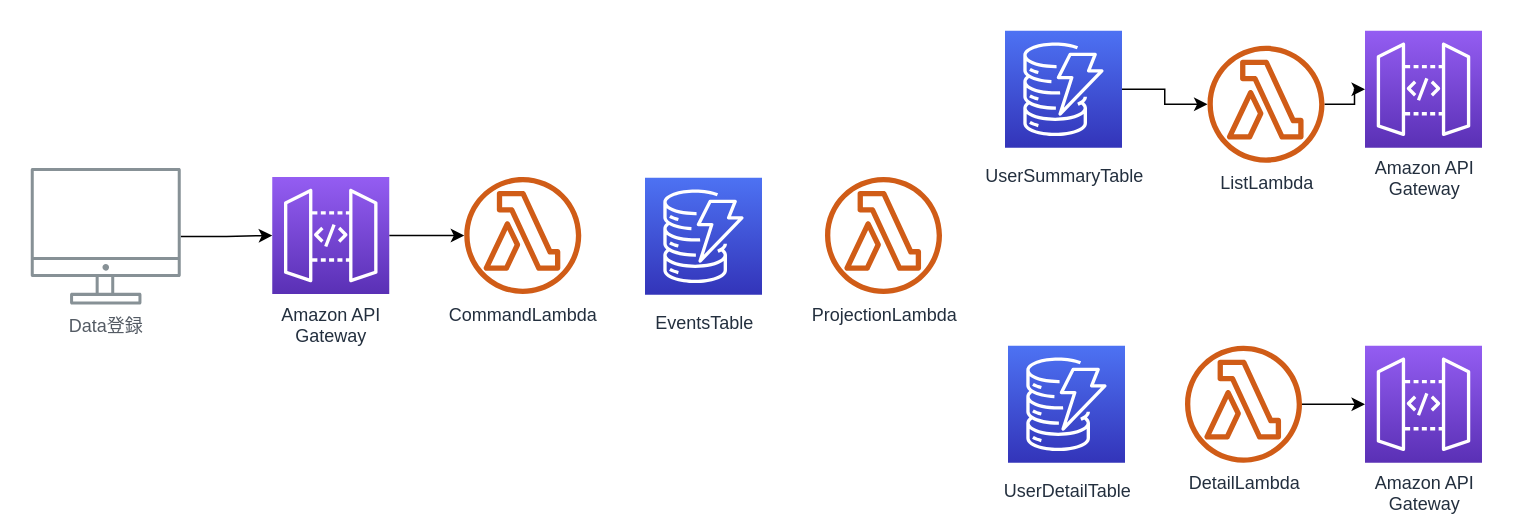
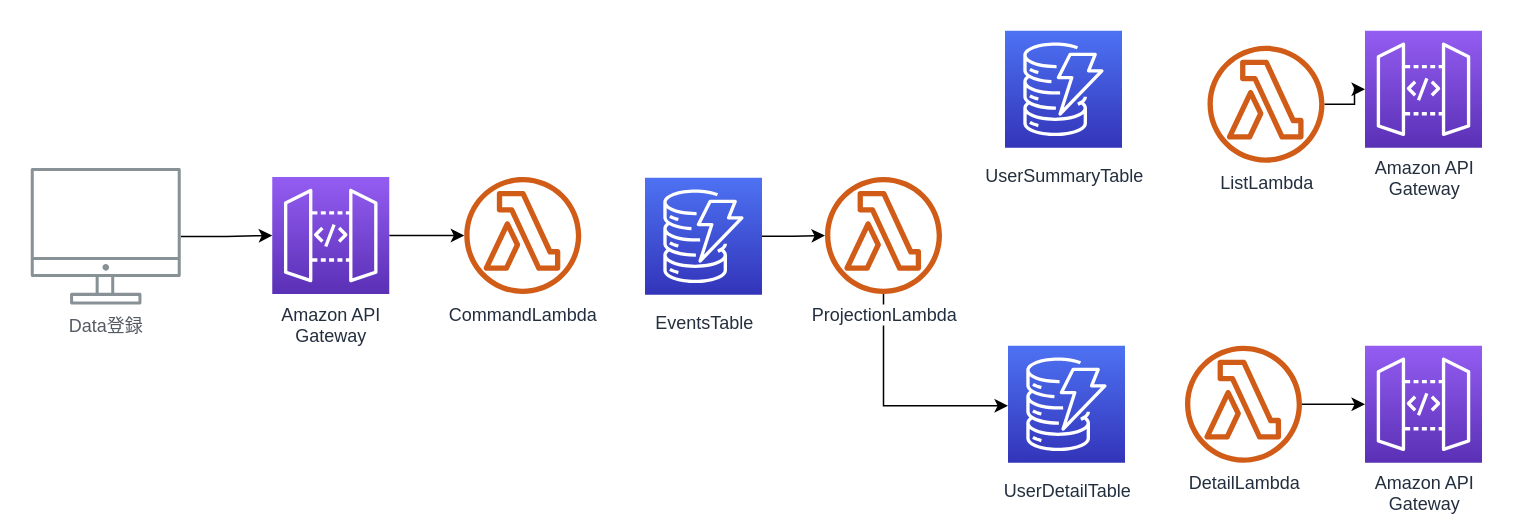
(1165, 92) -> none
none -> (788, 236)
none -> (900, 406)
